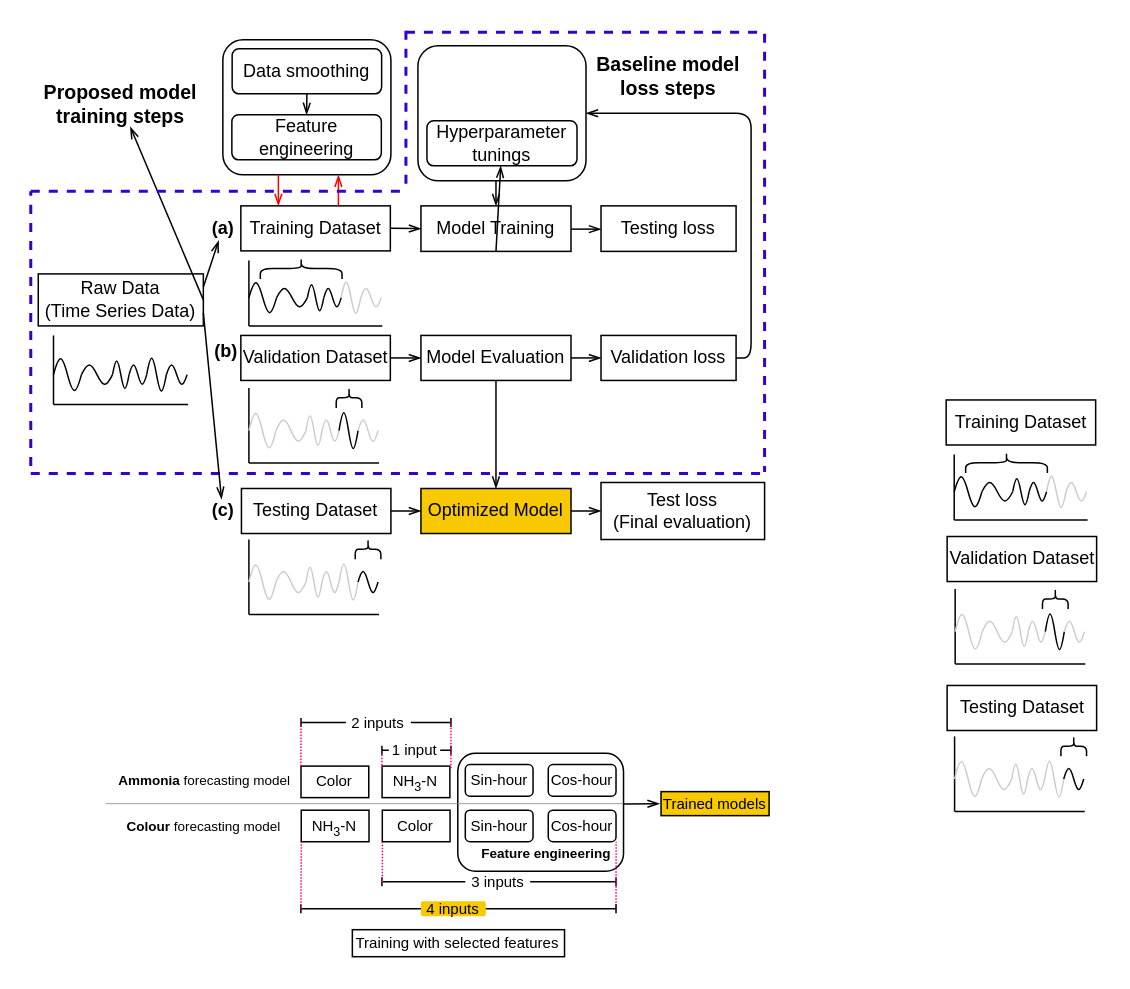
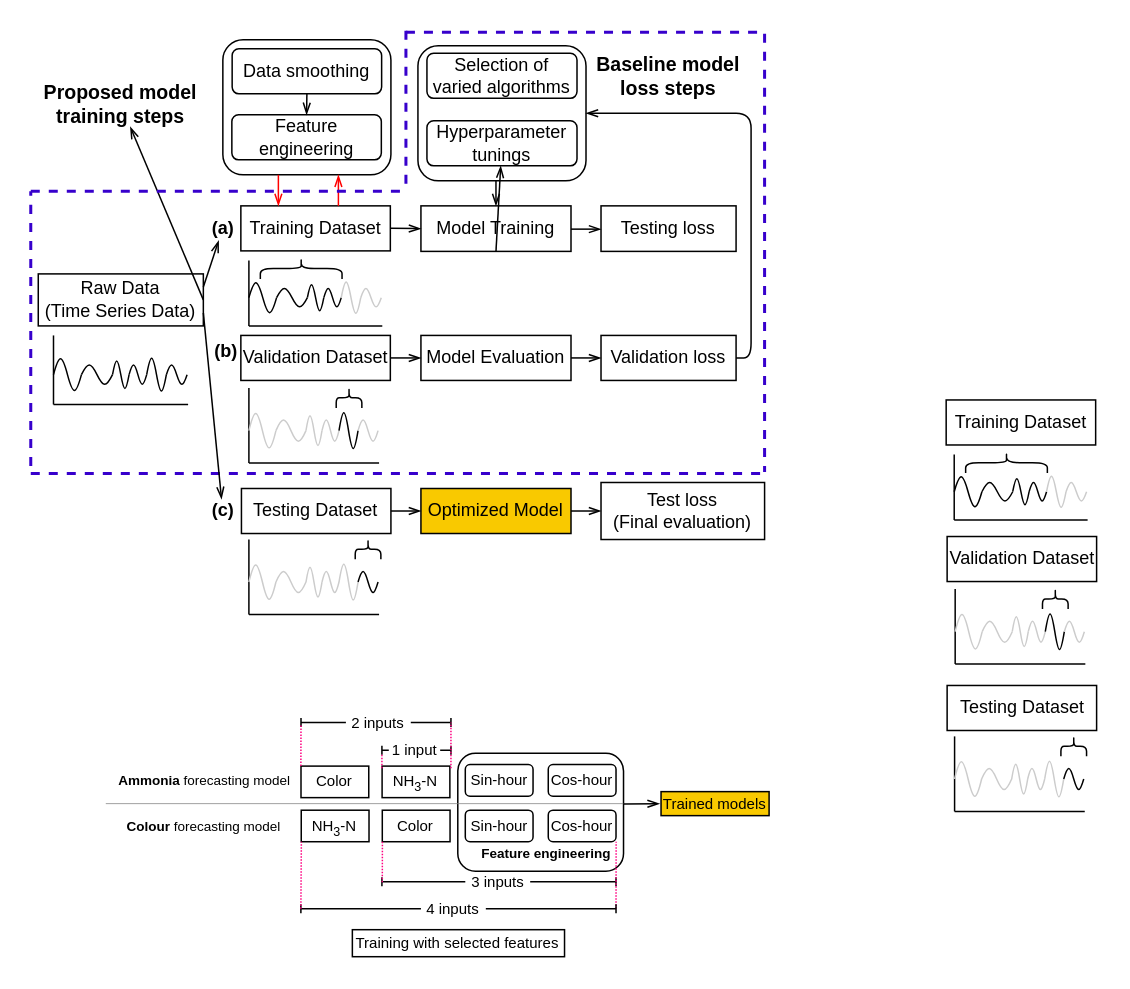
none -> (502, 76)
(496, 433) -> none
(453, 908) -> (453, 908)
